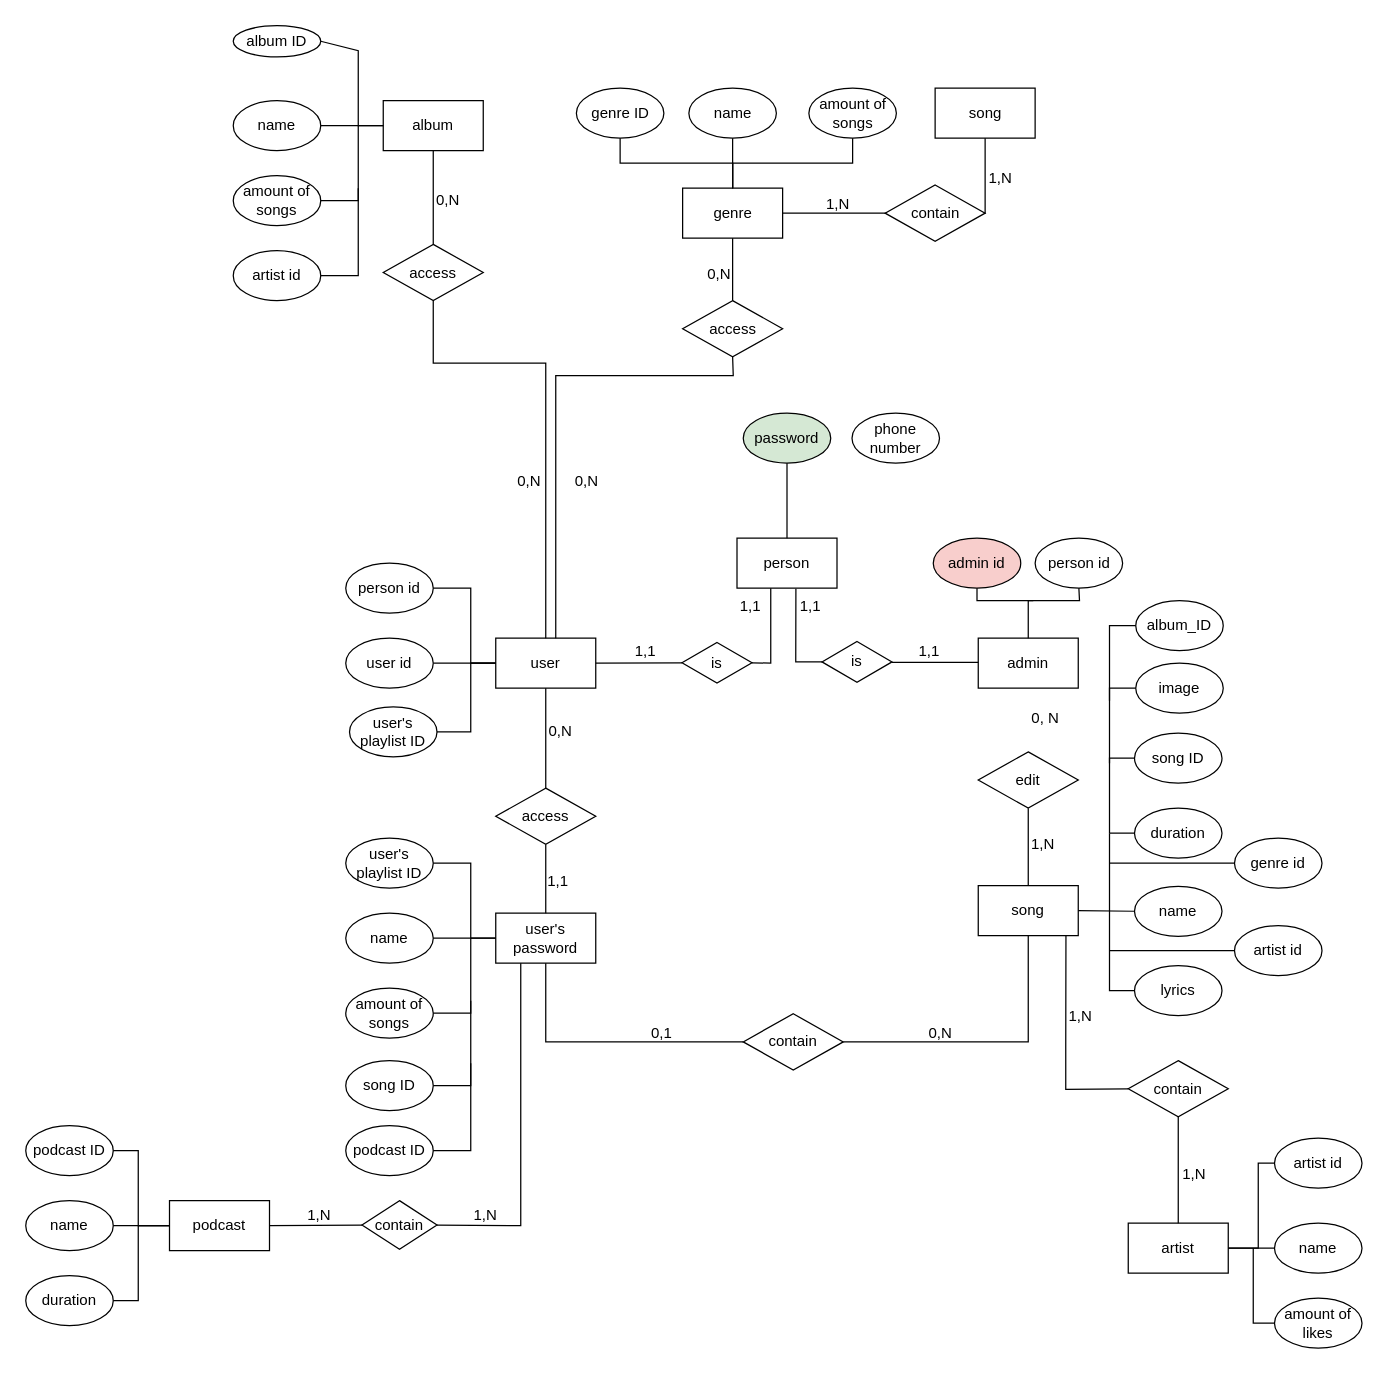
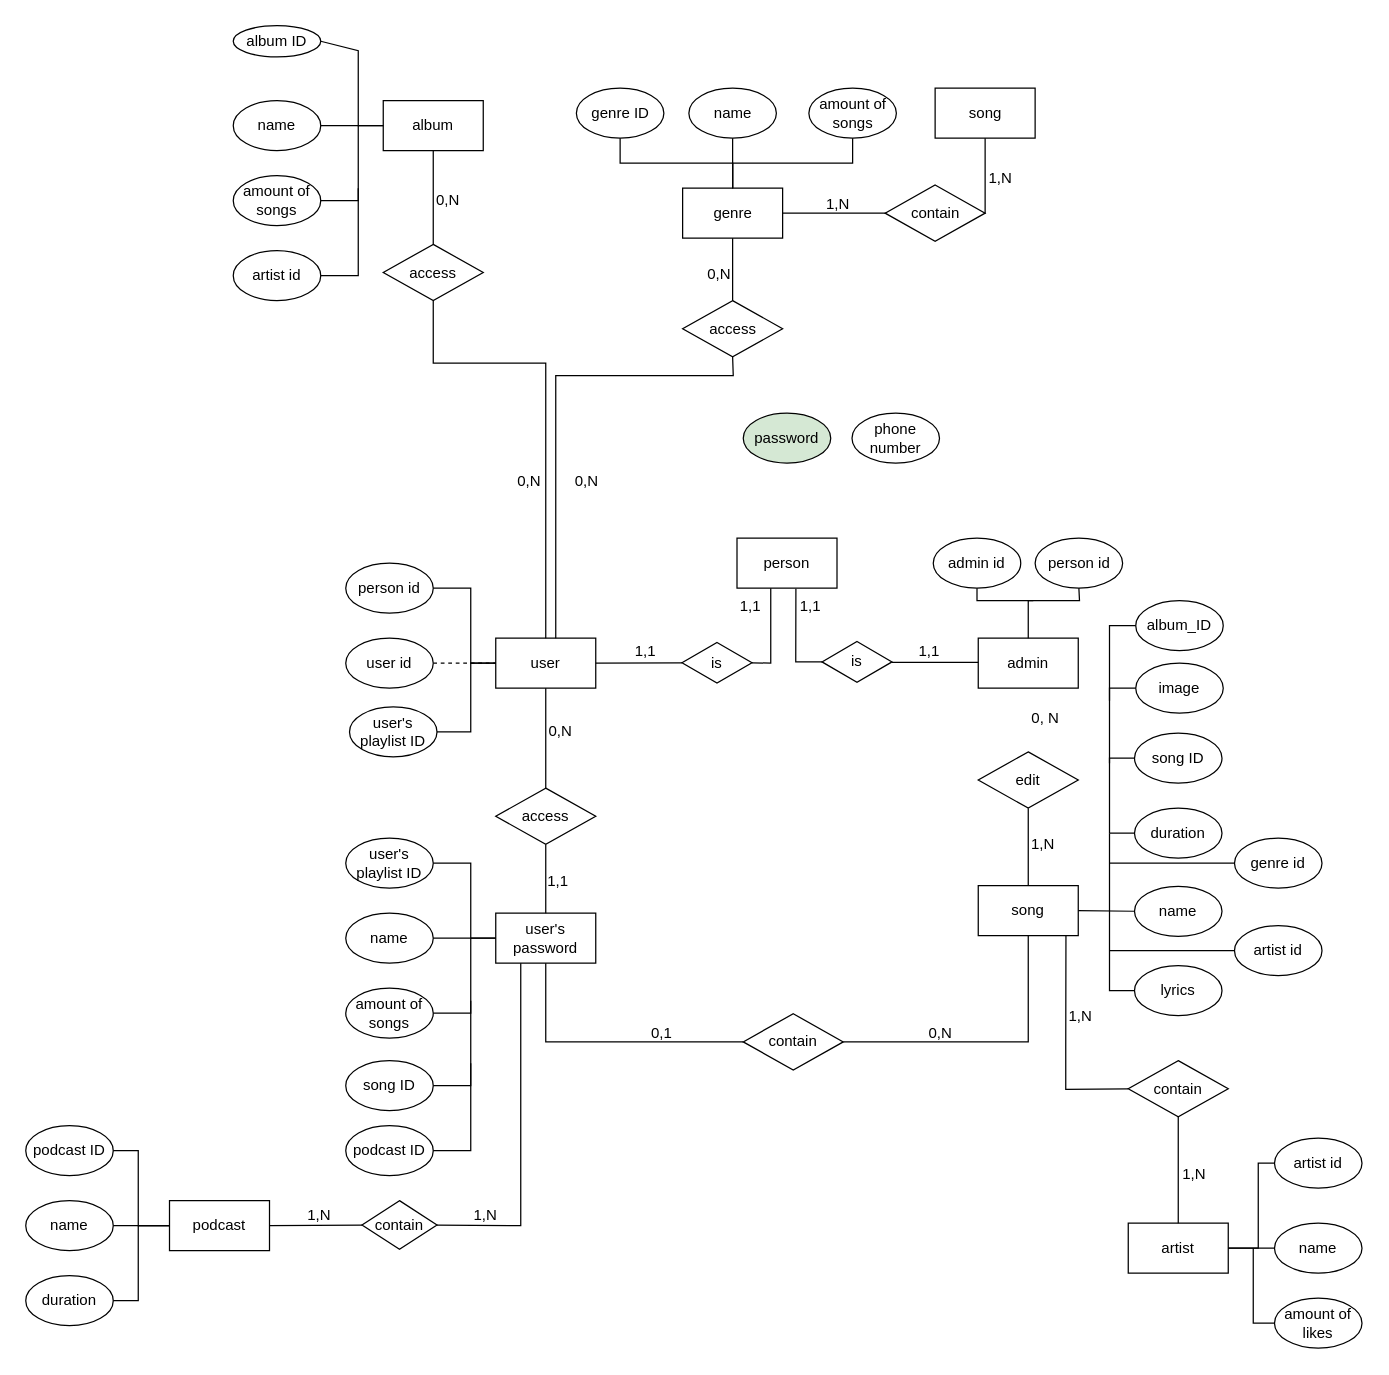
(787, 500) -> none
(977, 563) -> (977, 563)
(451, 663) -> (451, 663)
